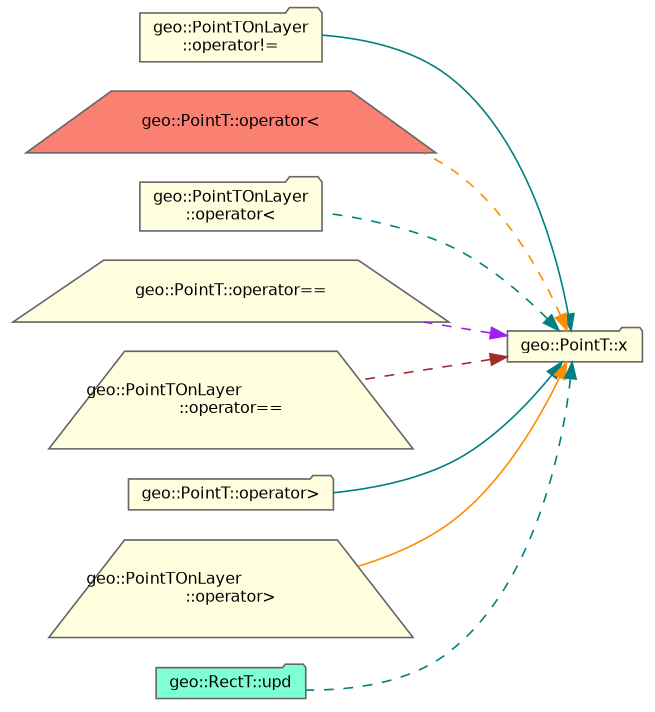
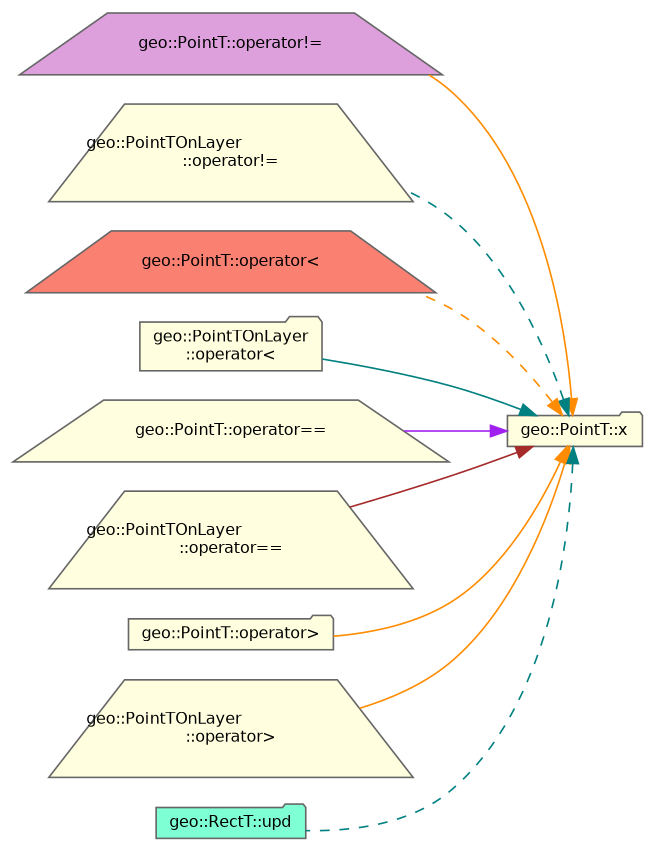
(231, 37) -> (231, 153)
none -> (231, 44)
(495, 126) -> (504, 278)
(445, 244) -> (423, 379)
(457, 328) -> (447, 431)
(425, 370) -> (434, 481)
(456, 459) -> (474, 585)
